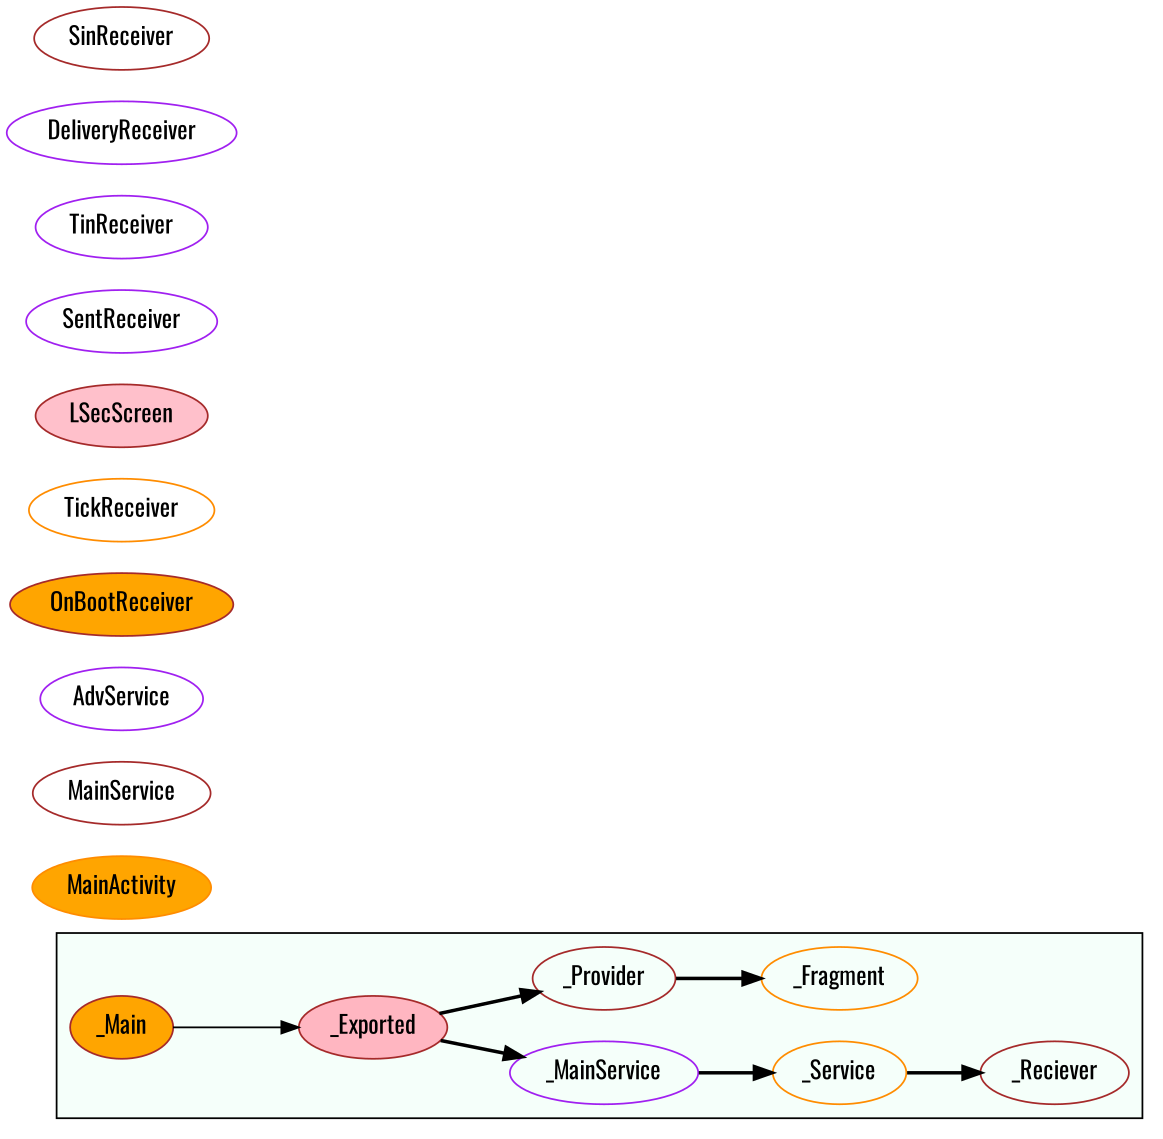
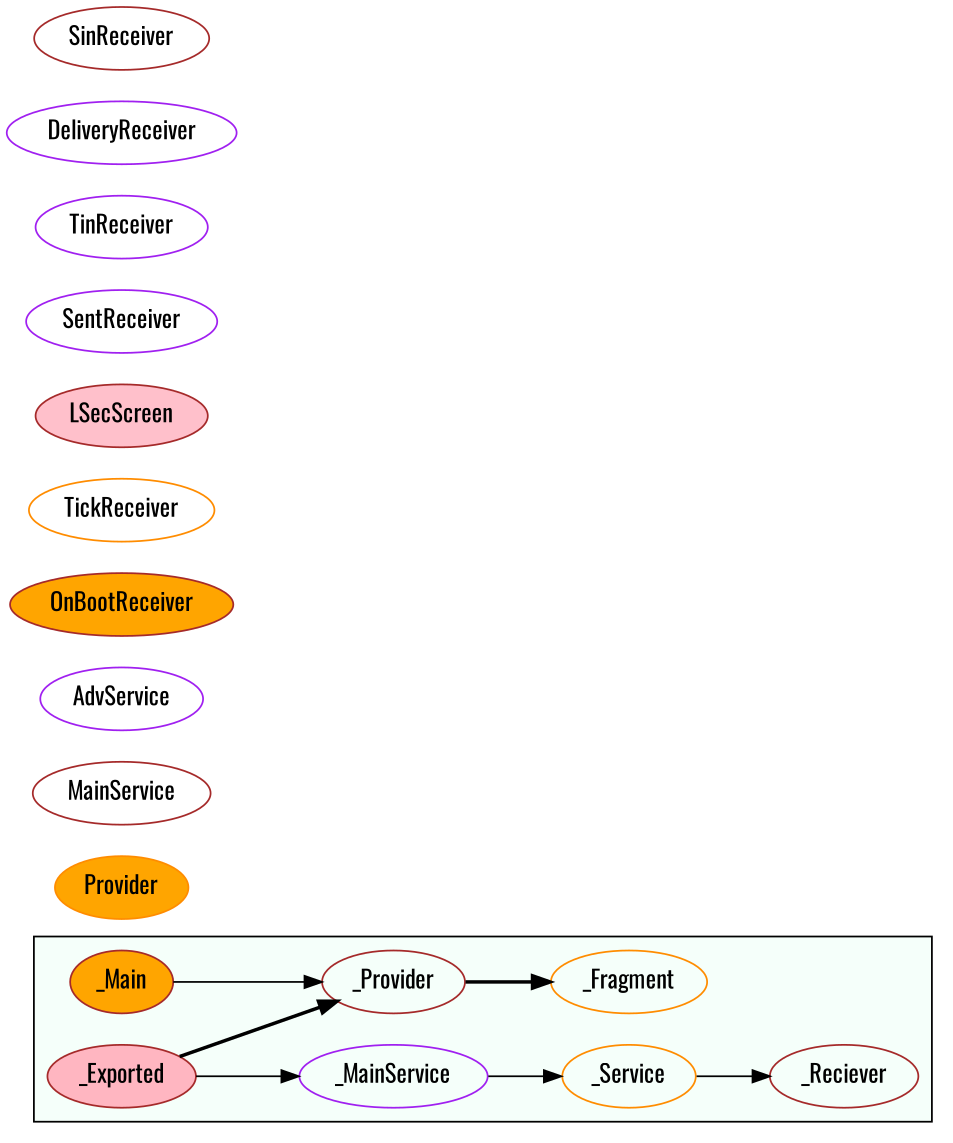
(122, 888) -> (122, 888)
(227, 1027) -> (239, 982)
(473, 1047) -> (239, 1076)
(727, 1073) -> (516, 1076)
(935, 1073) -> (724, 1076)
